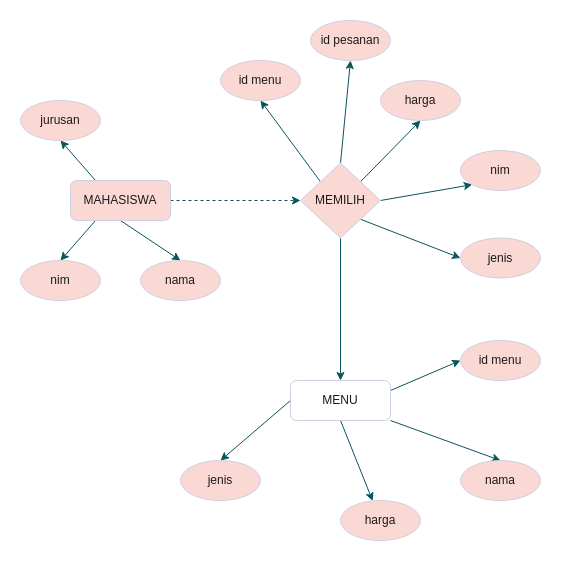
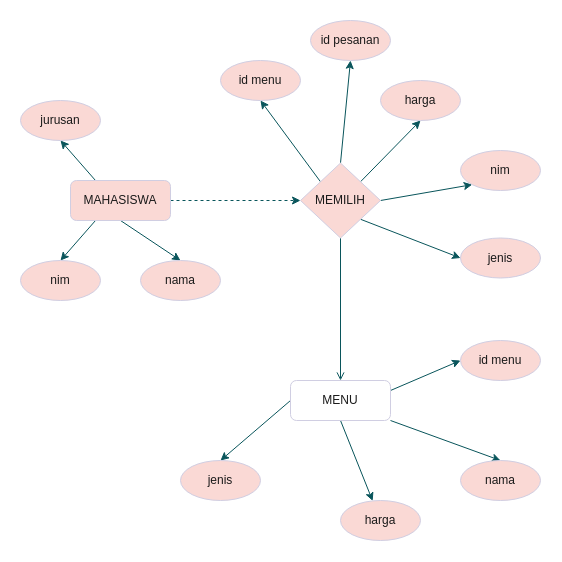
(341, 372) -> (341, 374)
